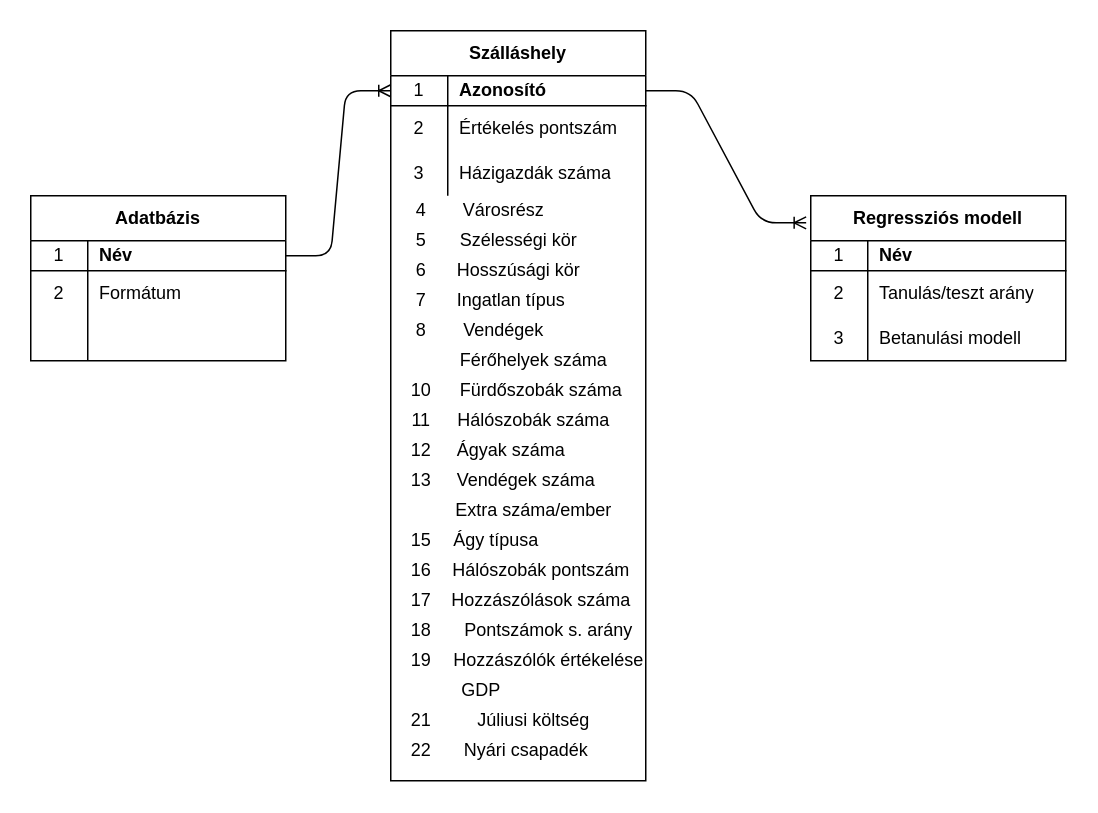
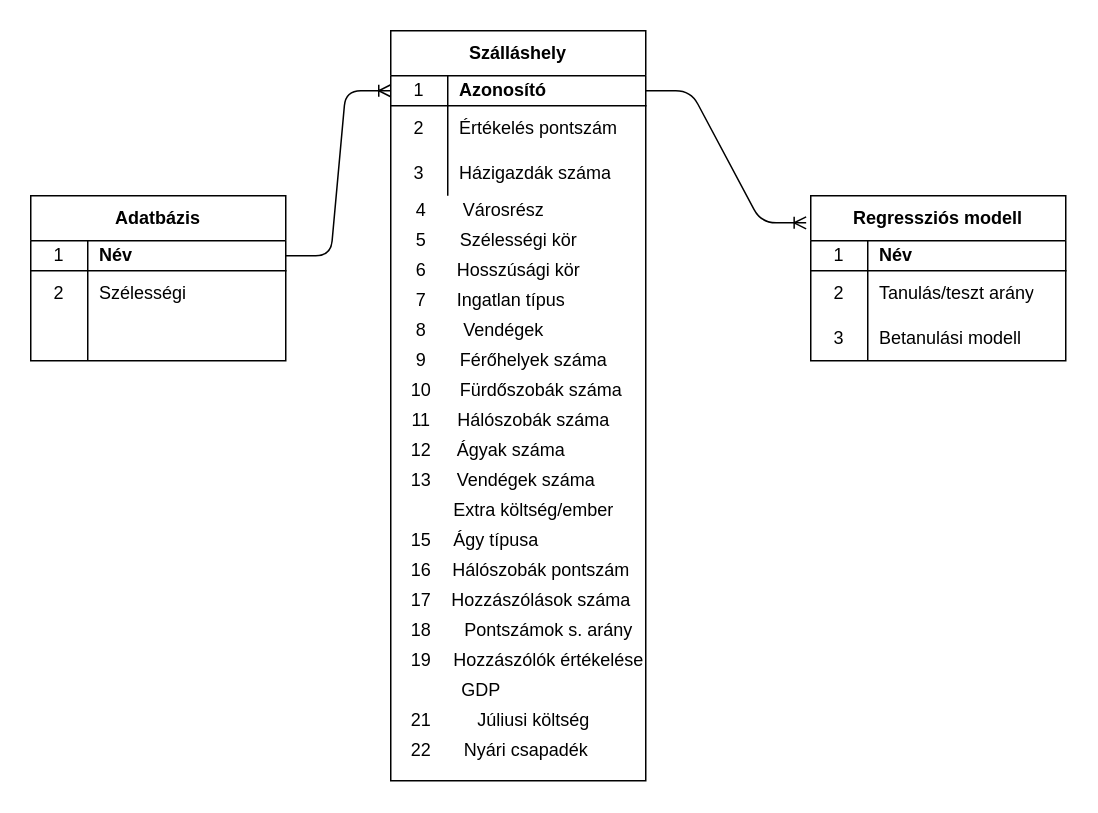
(140, 293) -> (145, 293)
none -> (421, 361)
(534, 511) -> (534, 511)
